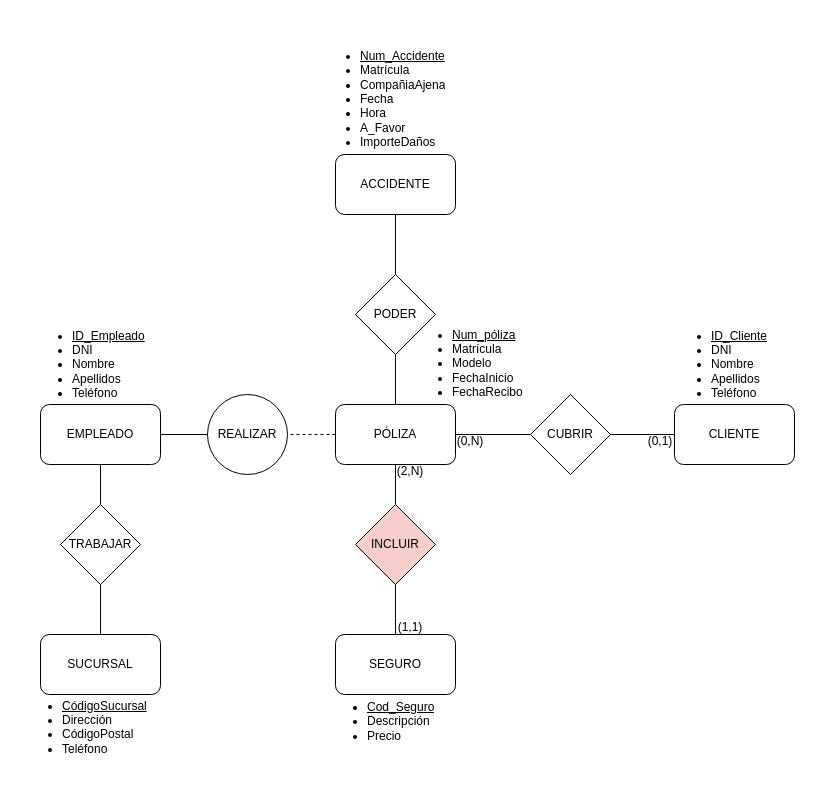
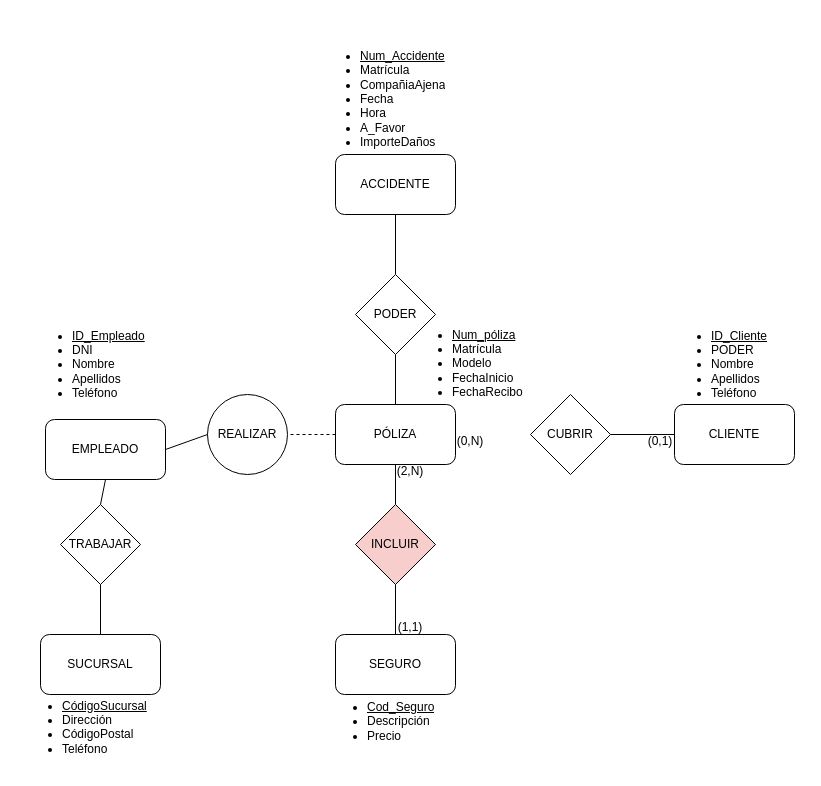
(702, 365) -> (702, 365)
(101, 435) -> (106, 450)
(493, 435) -> none
